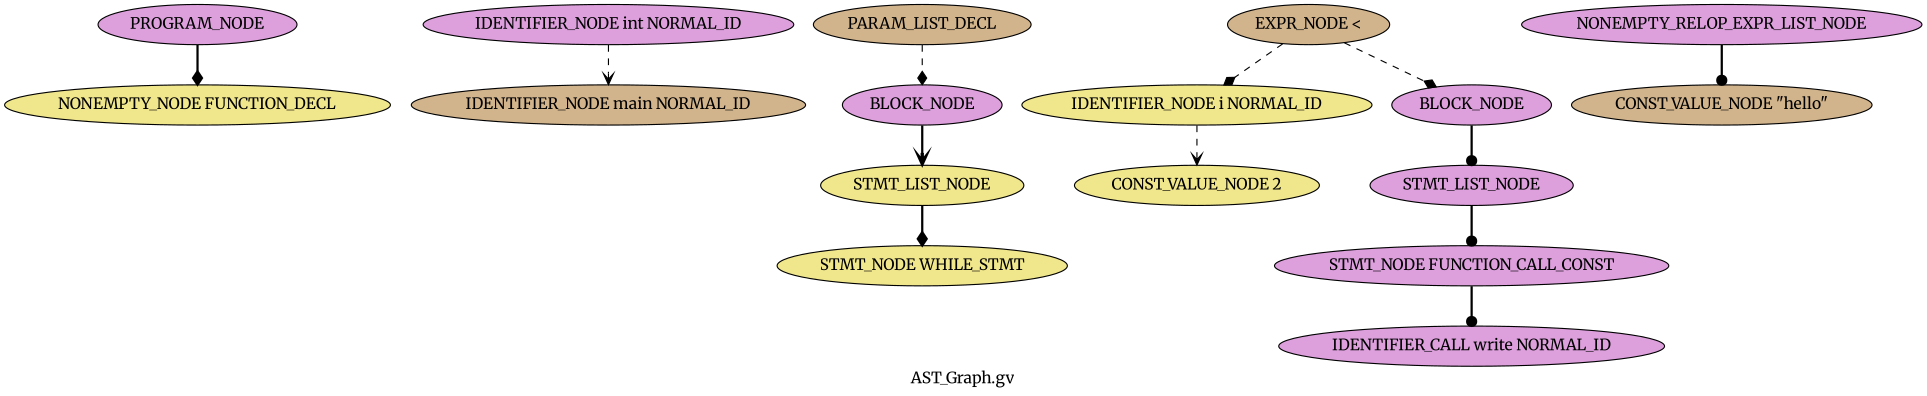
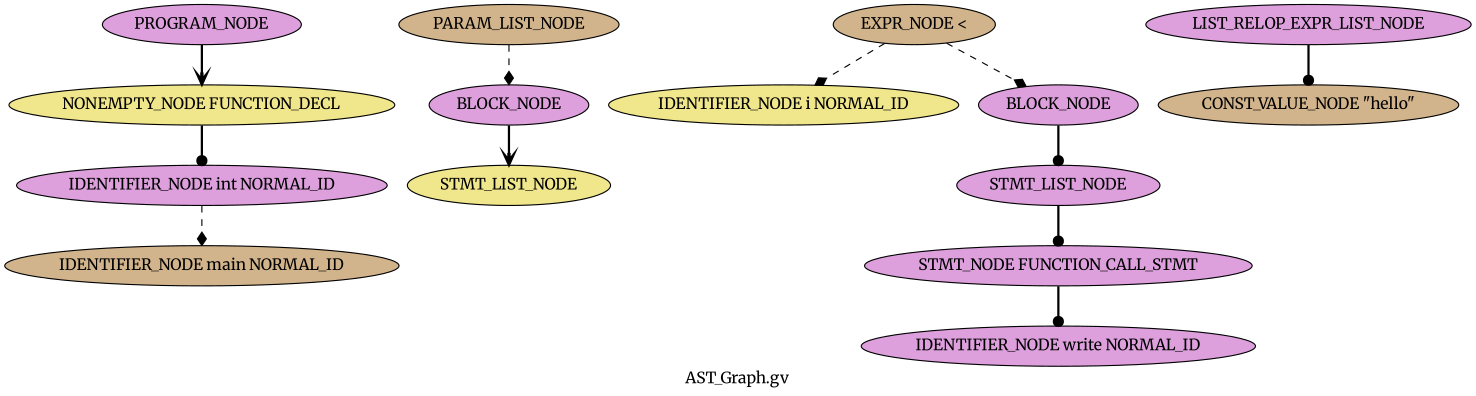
(922, 25) -> (509, 25)
(1722, 25) -> (1309, 25)
(198, 58) -> (202, 59)
(608, 59) -> (202, 219)
none -> (202, 141)
(1197, 185) -> none
(922, 266) -> none
(1472, 266) -> (1058, 266)
(1472, 346) -> (1058, 346)
